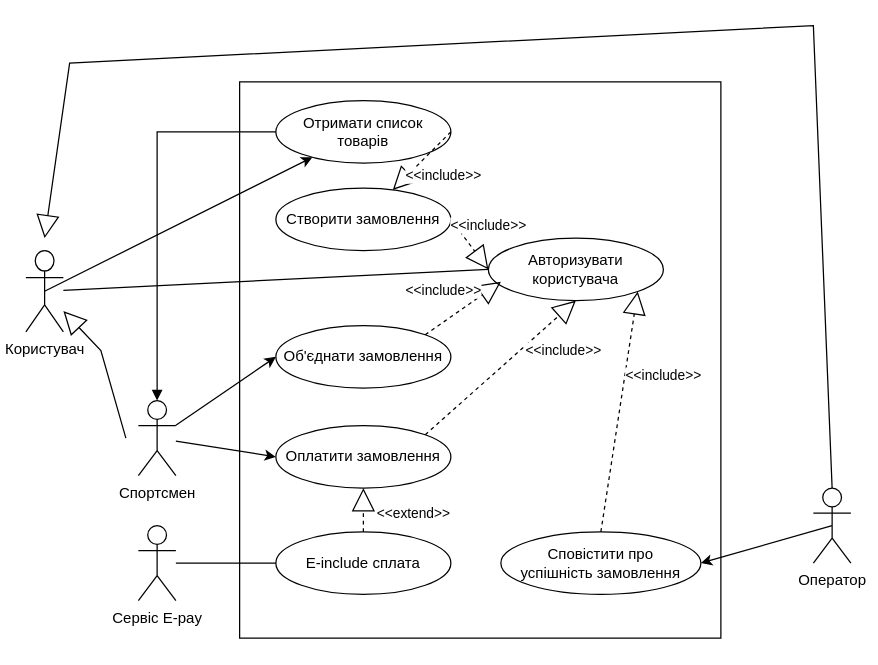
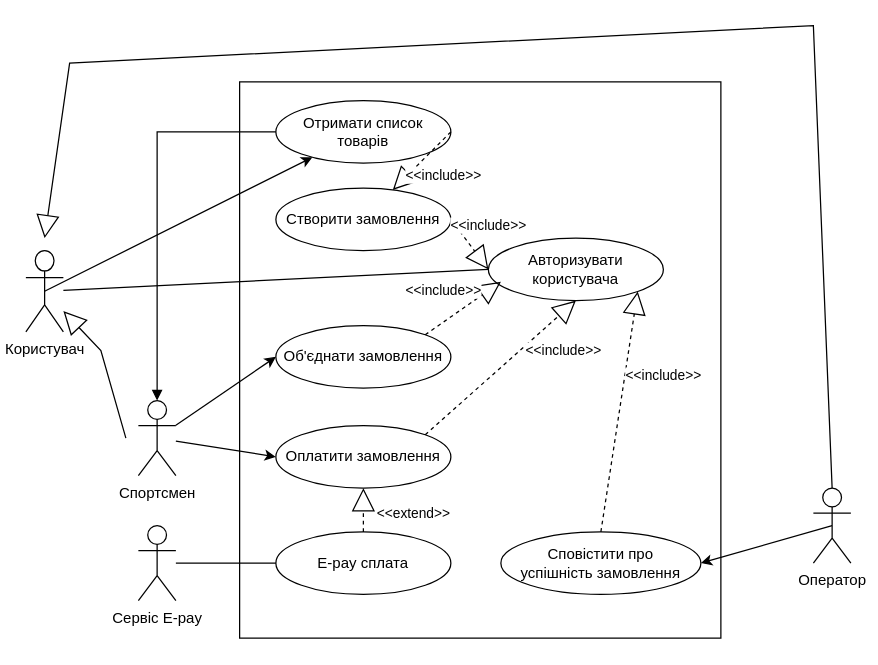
(363, 563) -> (363, 563)
